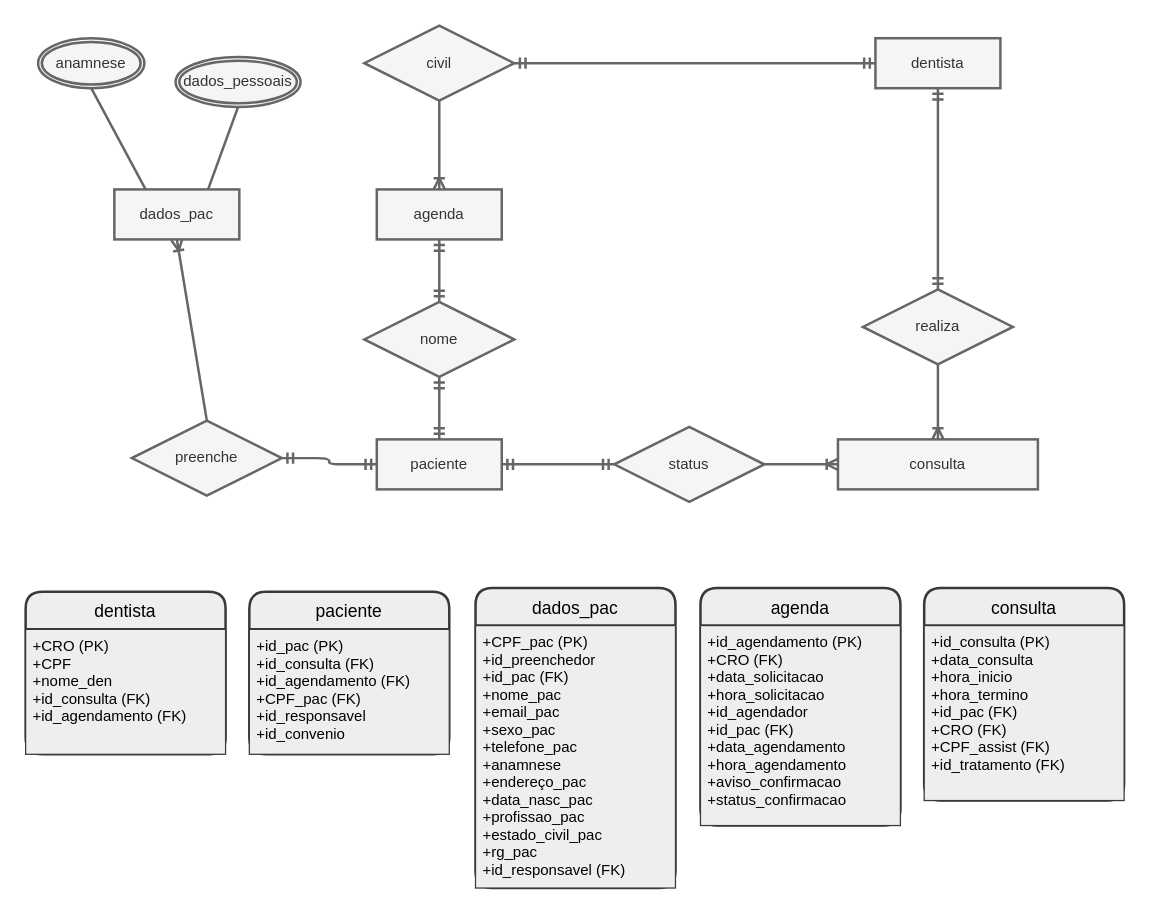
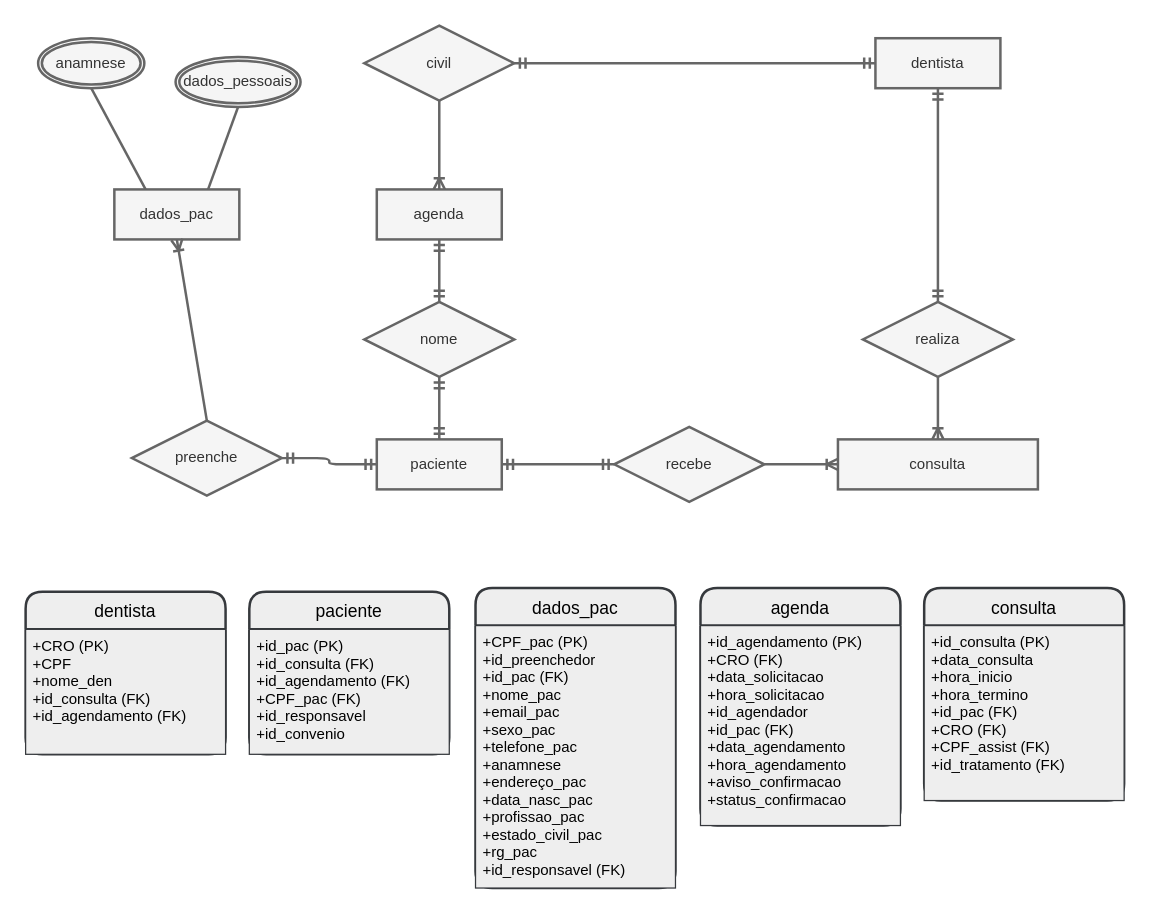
(938, 327) -> (938, 339)
(689, 464) -> (689, 464)
